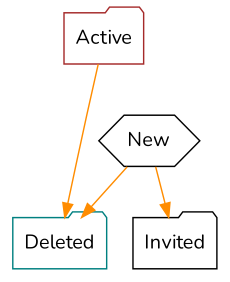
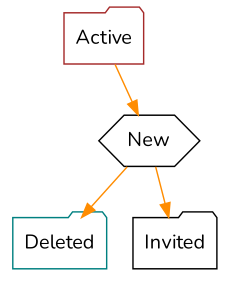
(83, 134) -> (124, 83)
